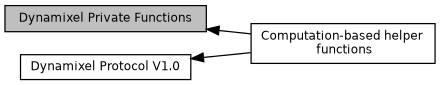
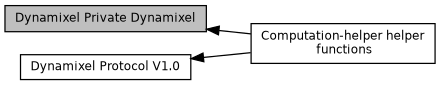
(106, 19) -> (106, 19)
(343, 44) -> (343, 44)
